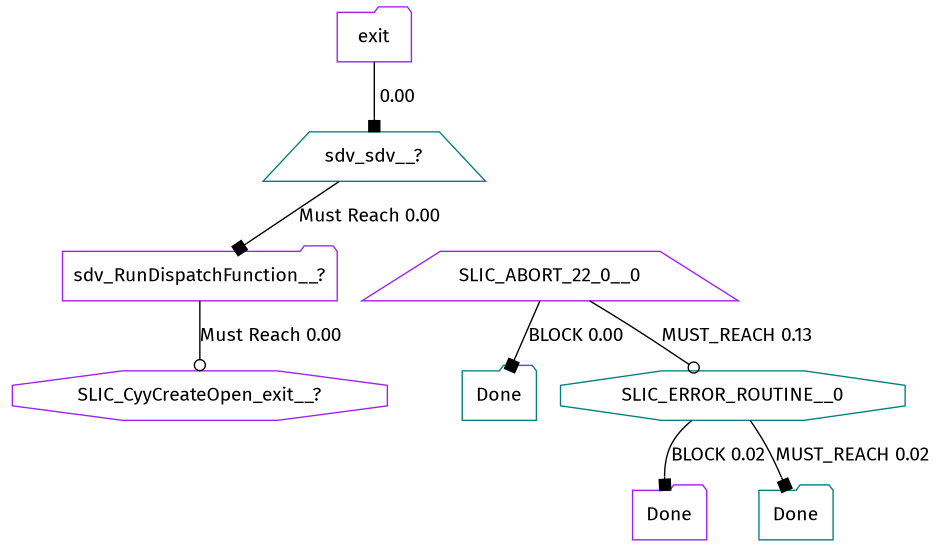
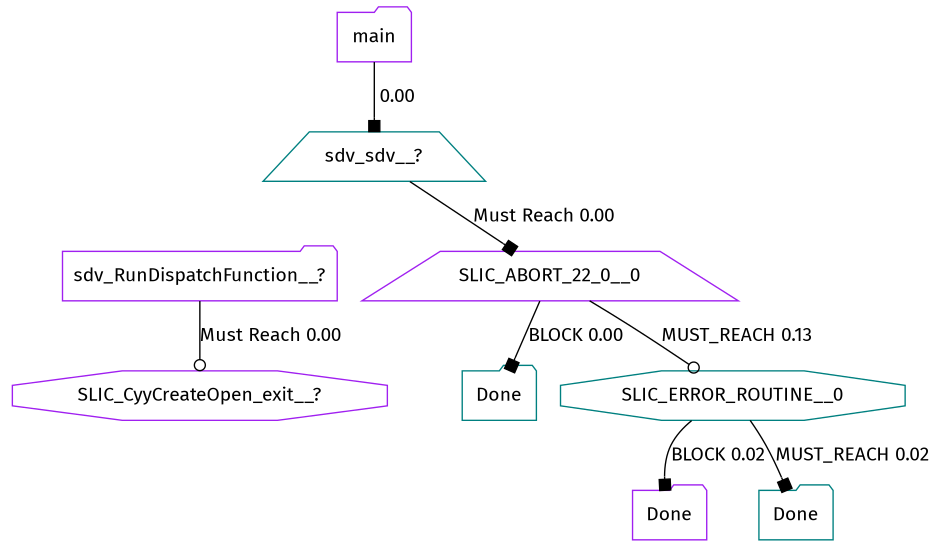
(374, 37) -> (374, 37)
(293, 213) -> (456, 213)
